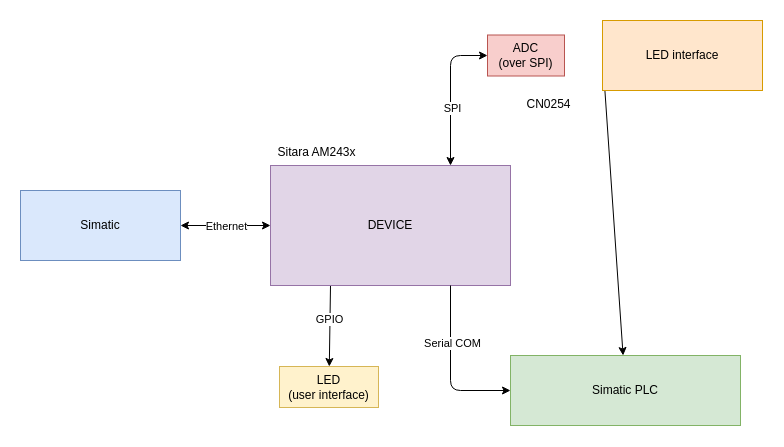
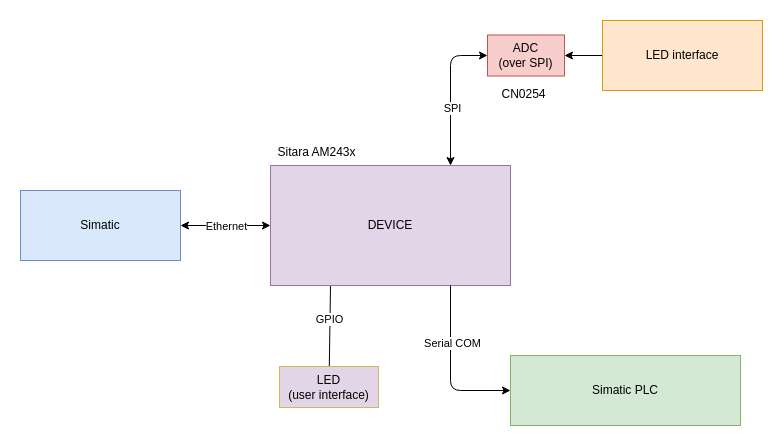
(549, 105) -> (524, 95)
(614, 219) -> (587, 56)
(329, 358) -> (329, 361)
(329, 387) -> (329, 387)
